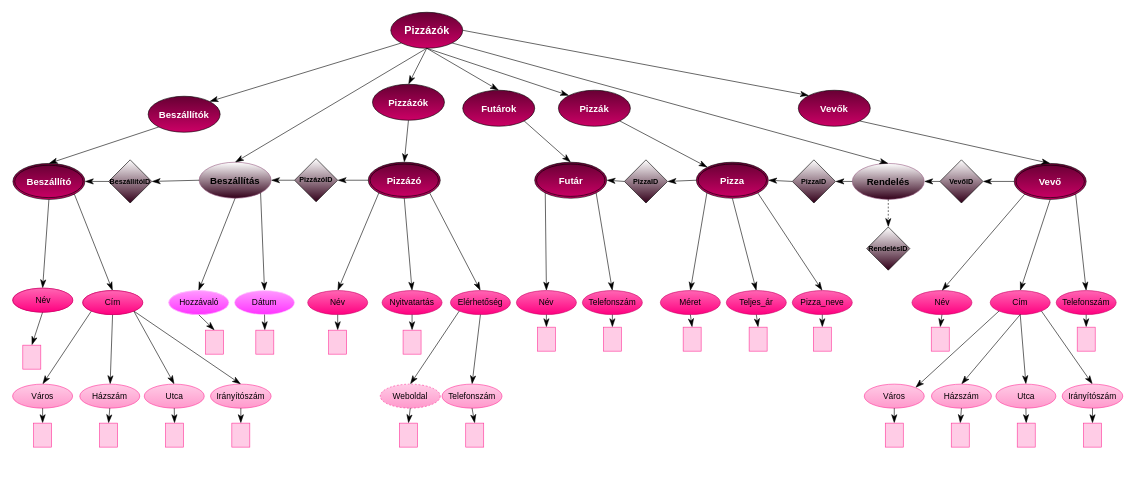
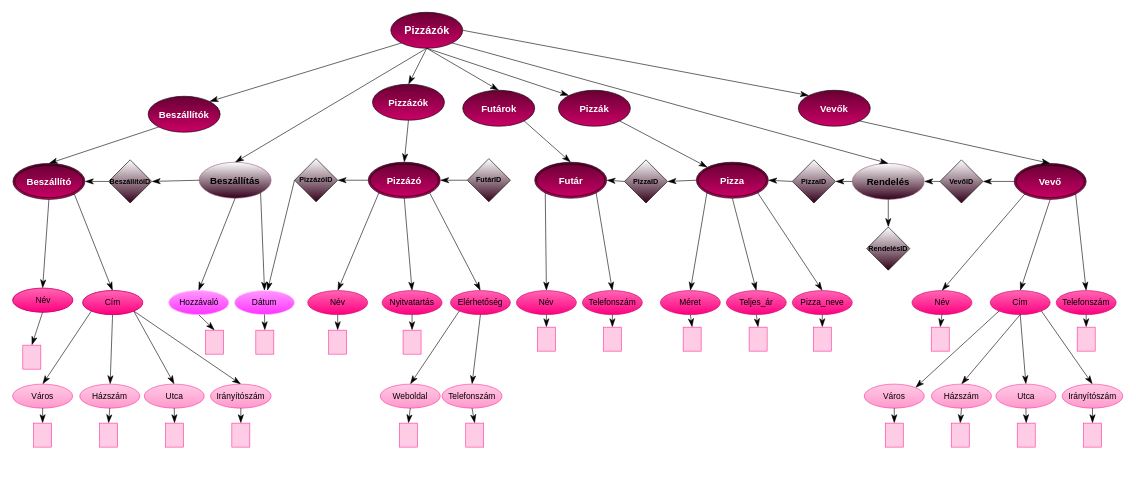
(280, 180) -> (281, 233)
none -> (449, 180)
none -> (489, 180)
(888, 210) -> (888, 210)
(410, 396) -> (410, 396)
